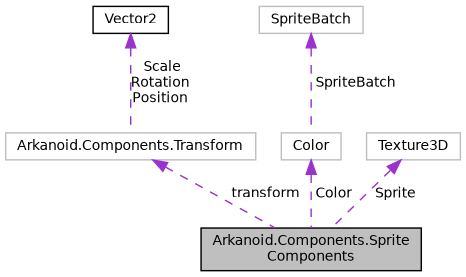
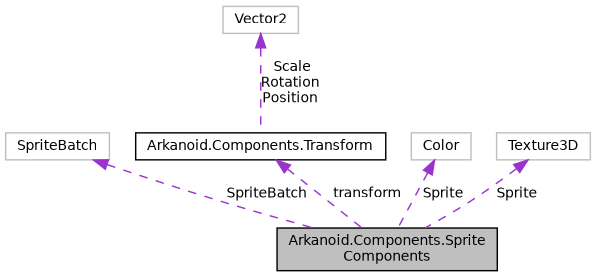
(131, 20) -> (261, 20)
(311, 90) -> (210, 198)
(131, 146) -> (261, 146)
(332, 194) -> (441, 194)
